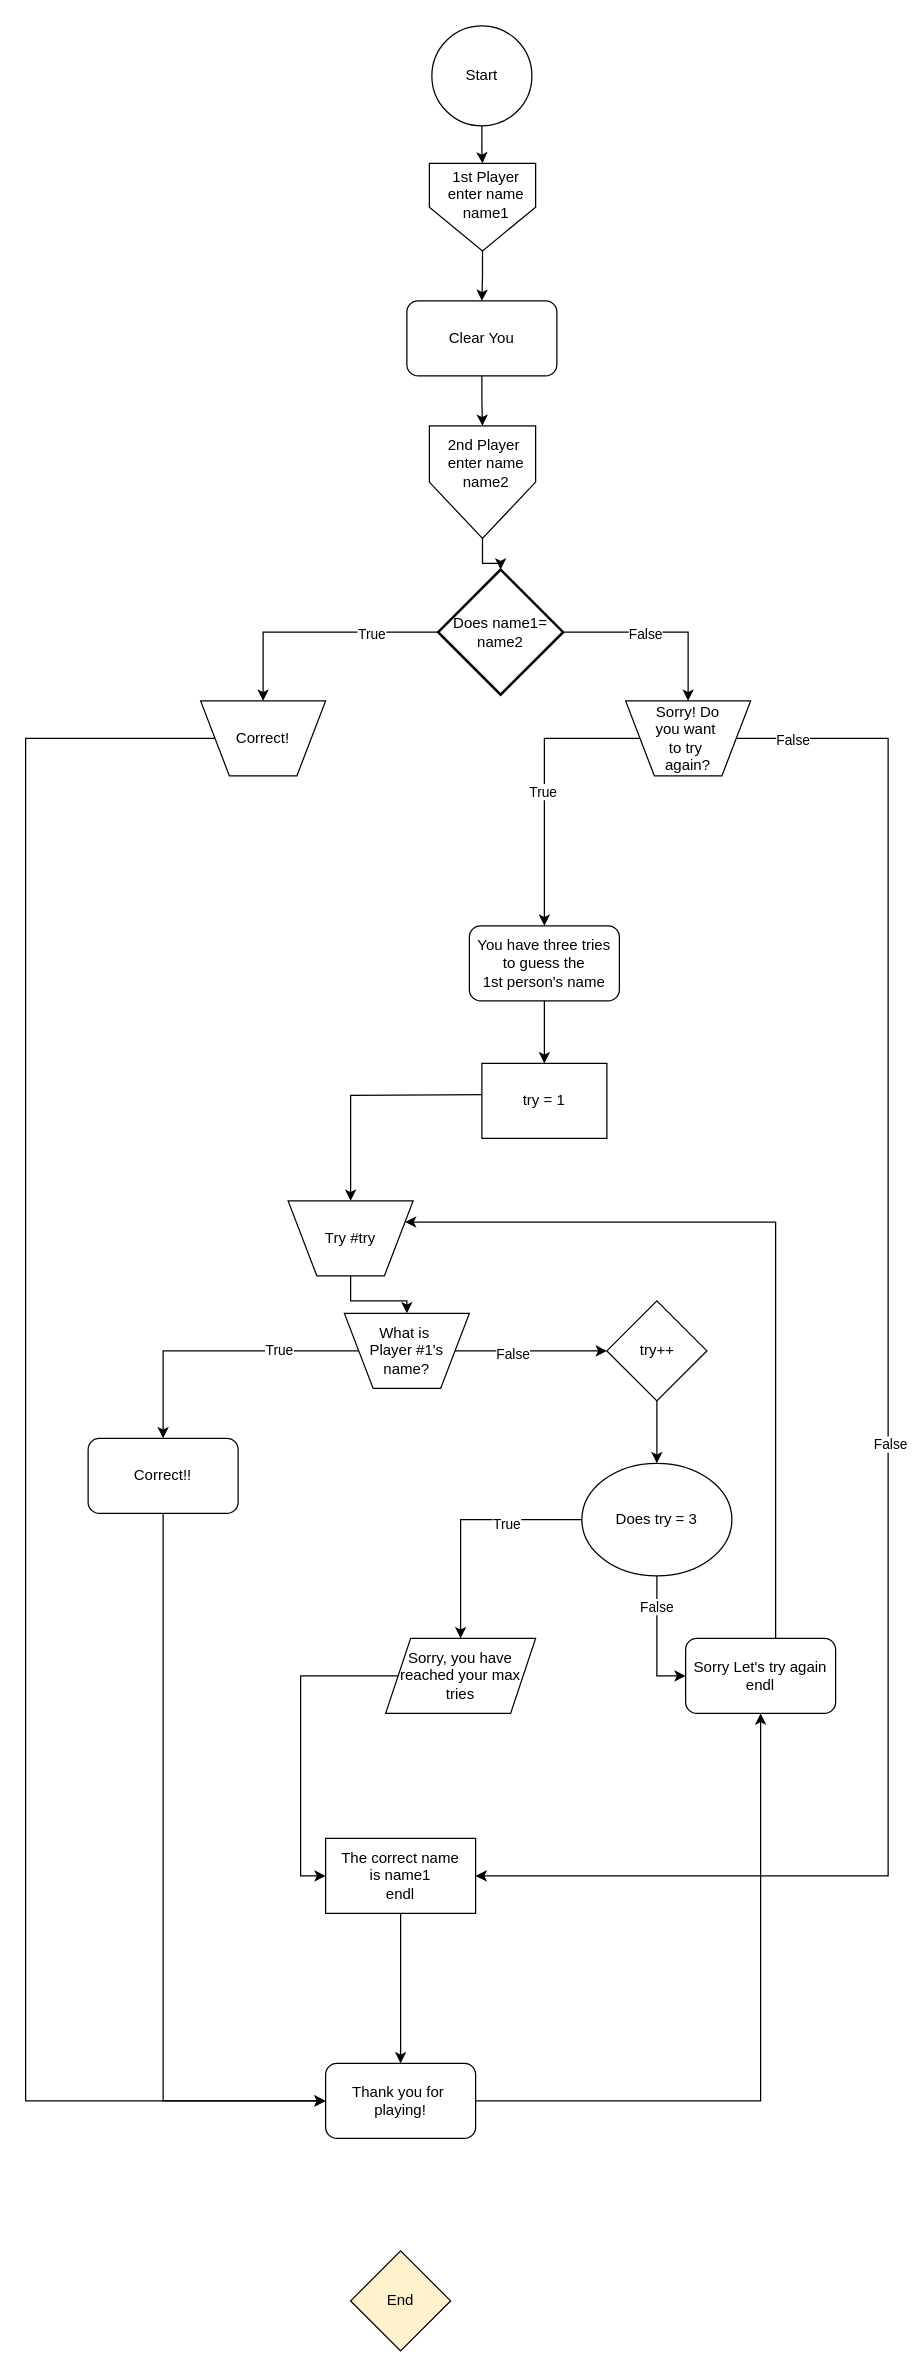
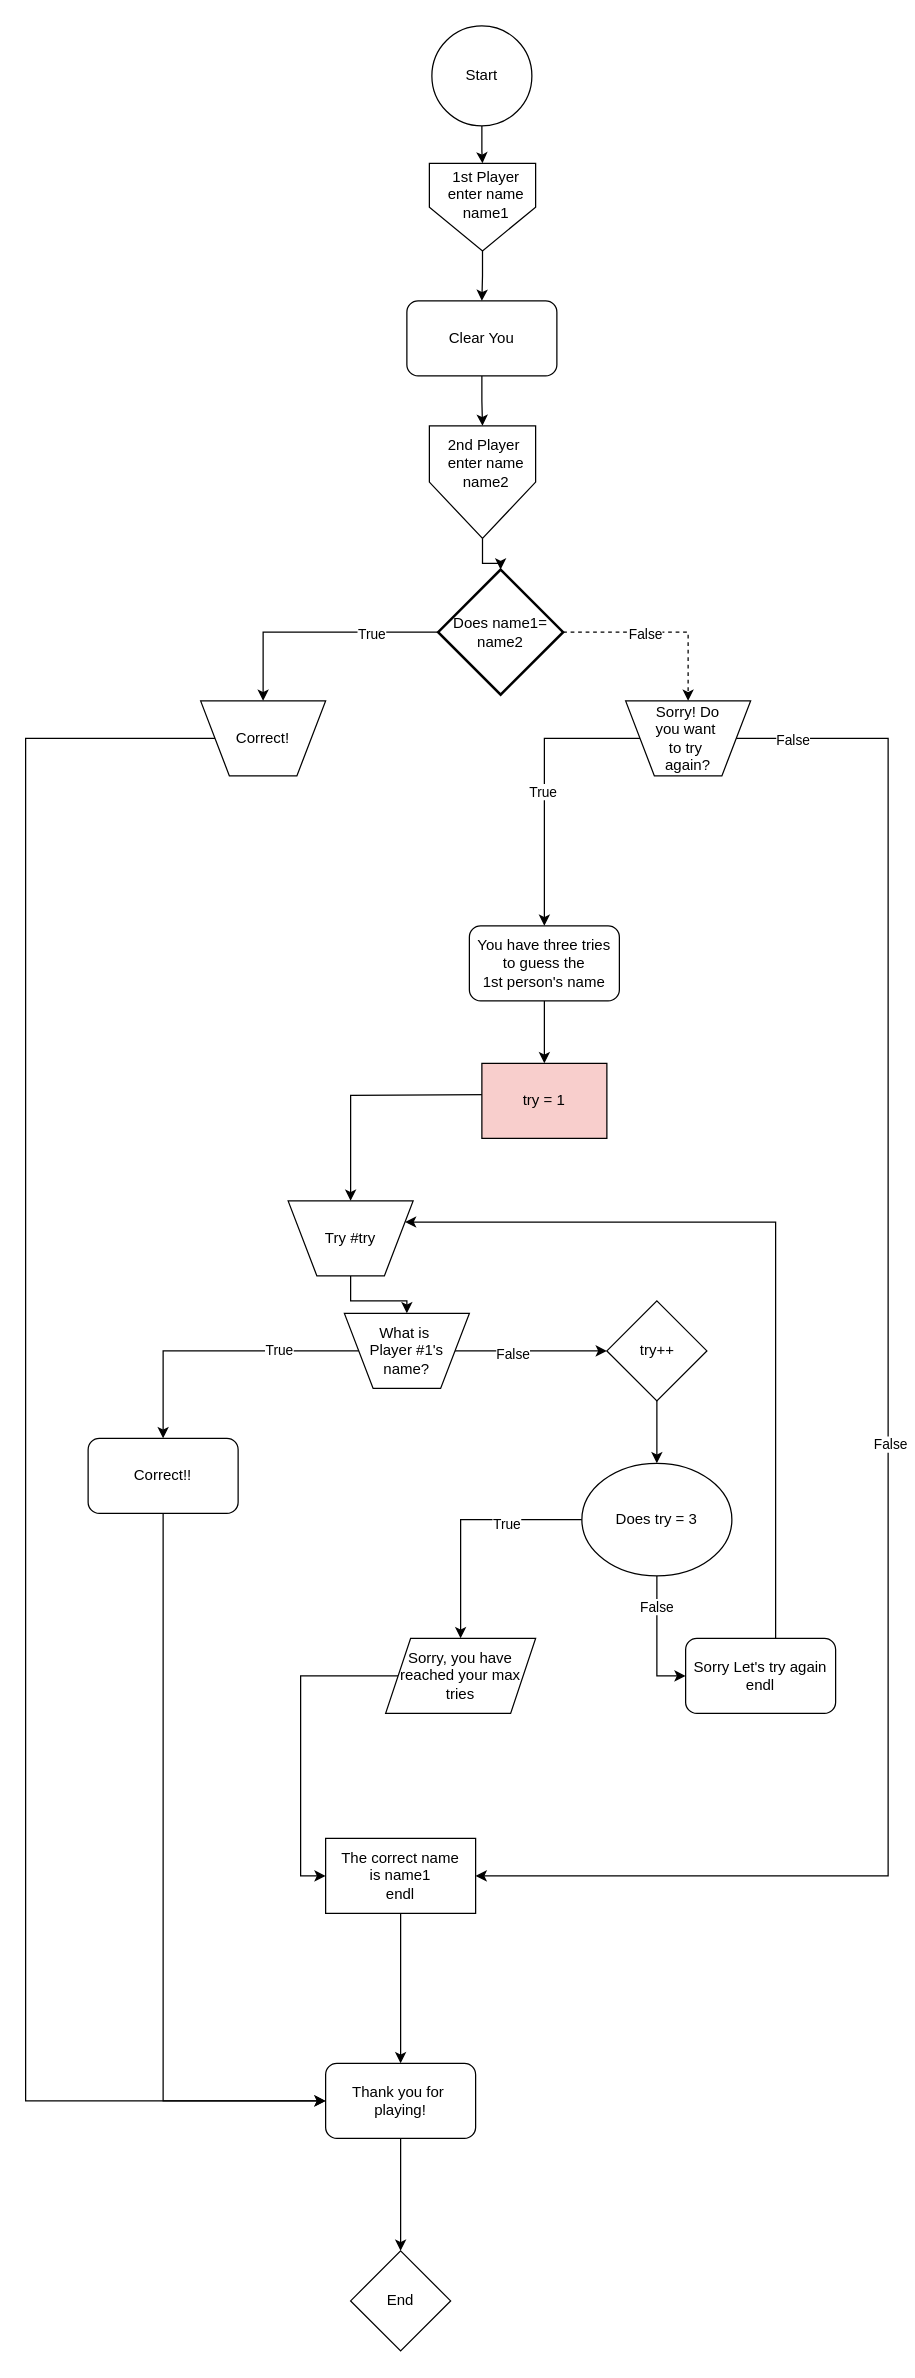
(688, 649) -> (688, 649)
(544, 1101) -> (544, 1101)
(761, 2054) -> (401, 2190)
(401, 2301) -> (401, 2301)
